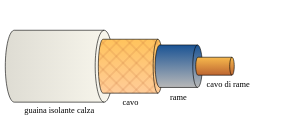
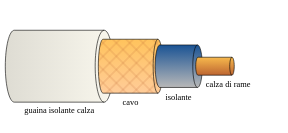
(229, 85) -> (229, 85)
(179, 98) -> (179, 98)
